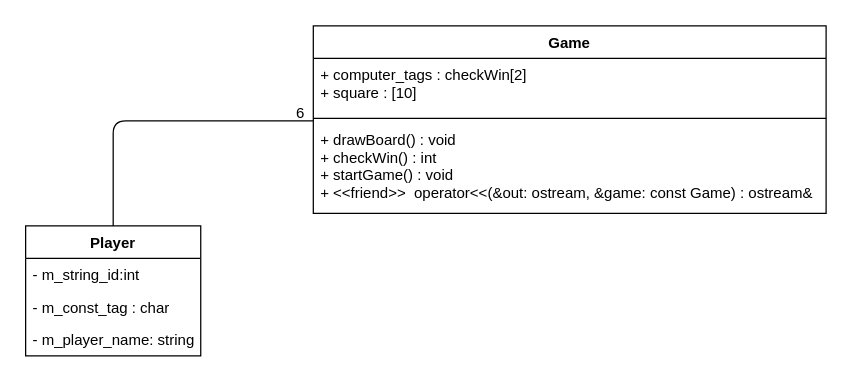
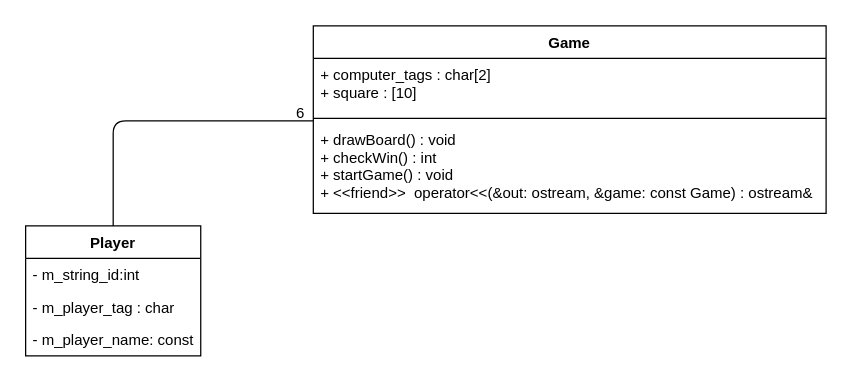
(432, 75) -> (417, 75)
(109, 308) -> (111, 308)
(119, 340) -> (117, 340)
